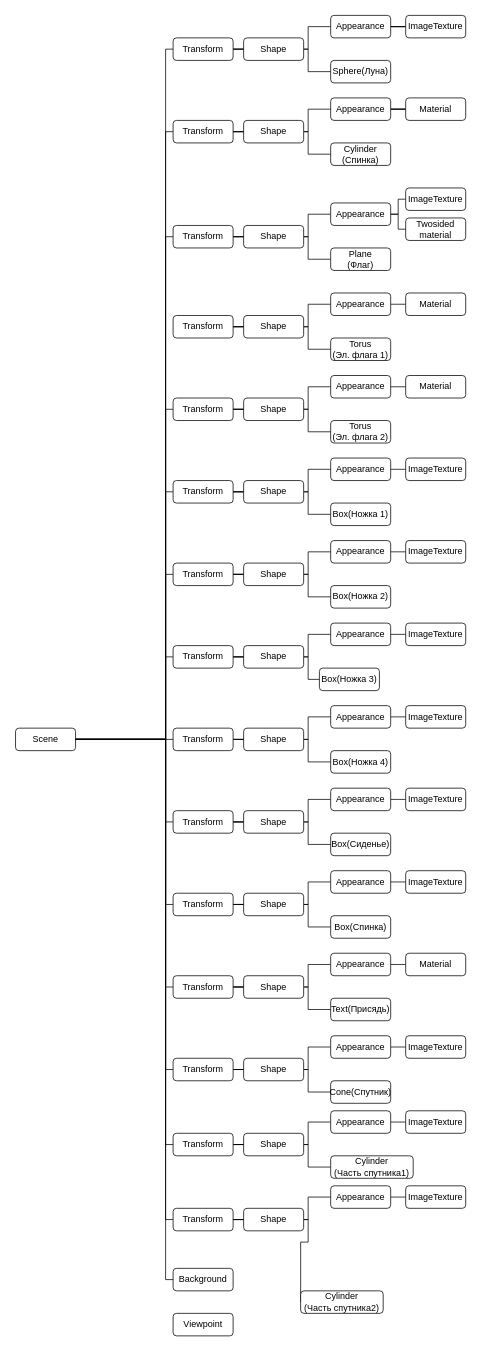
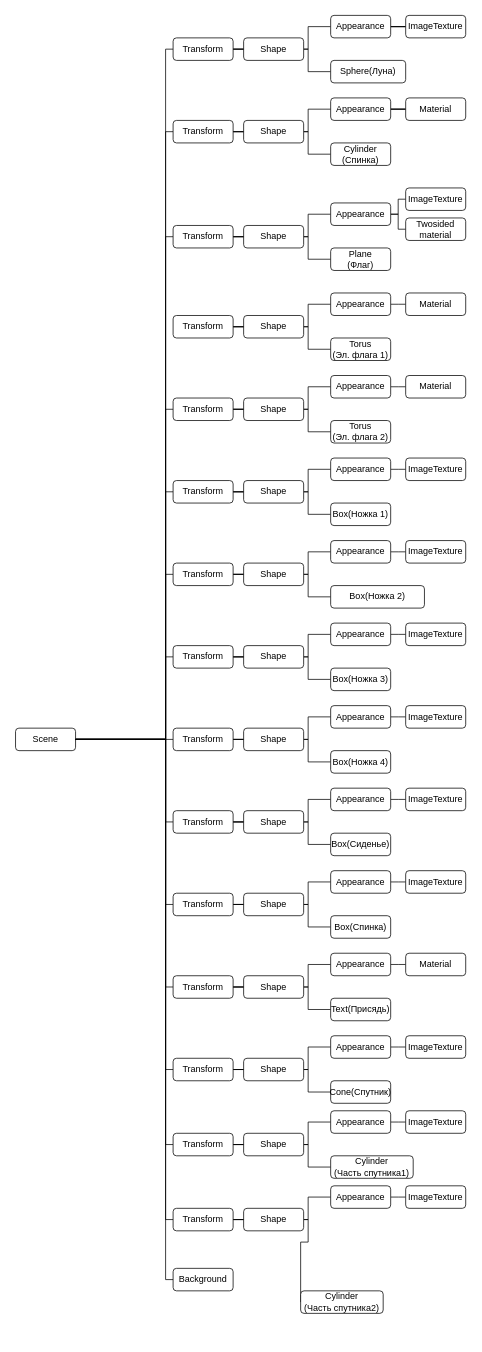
(360, 72) -> (368, 72)
(360, 597) -> (377, 597)
(349, 679) -> (360, 679)
(203, 1324) -> none
